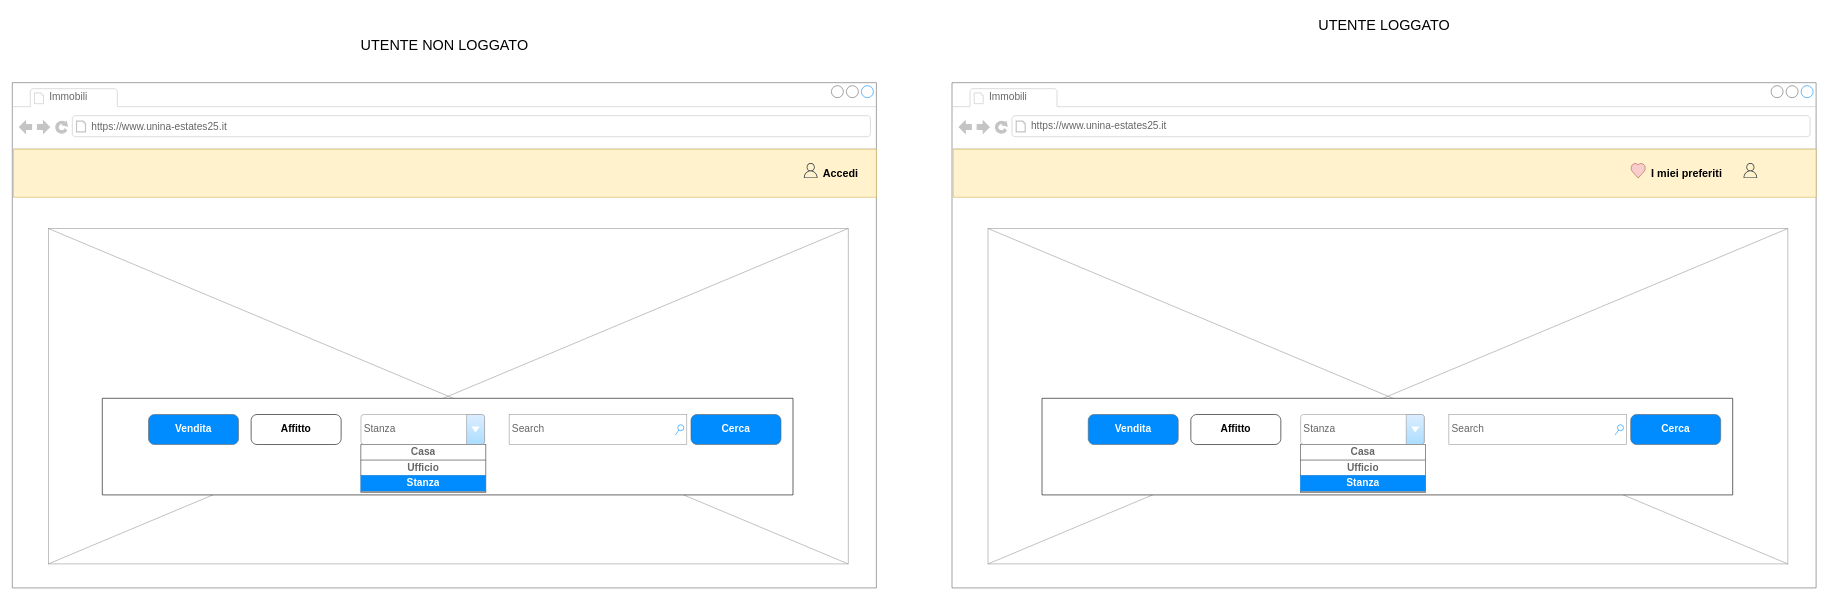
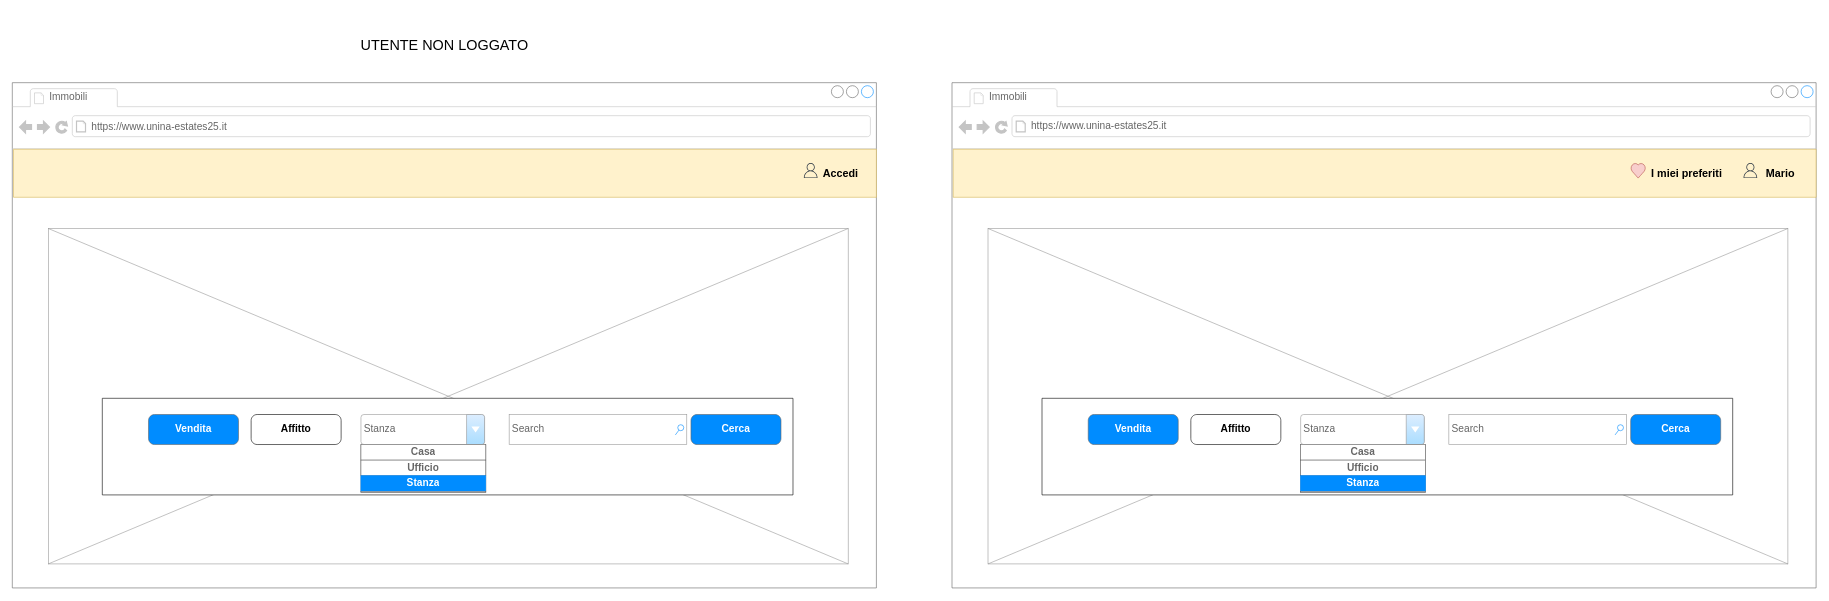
(1384, 25) -> none
none -> (1780, 173)
